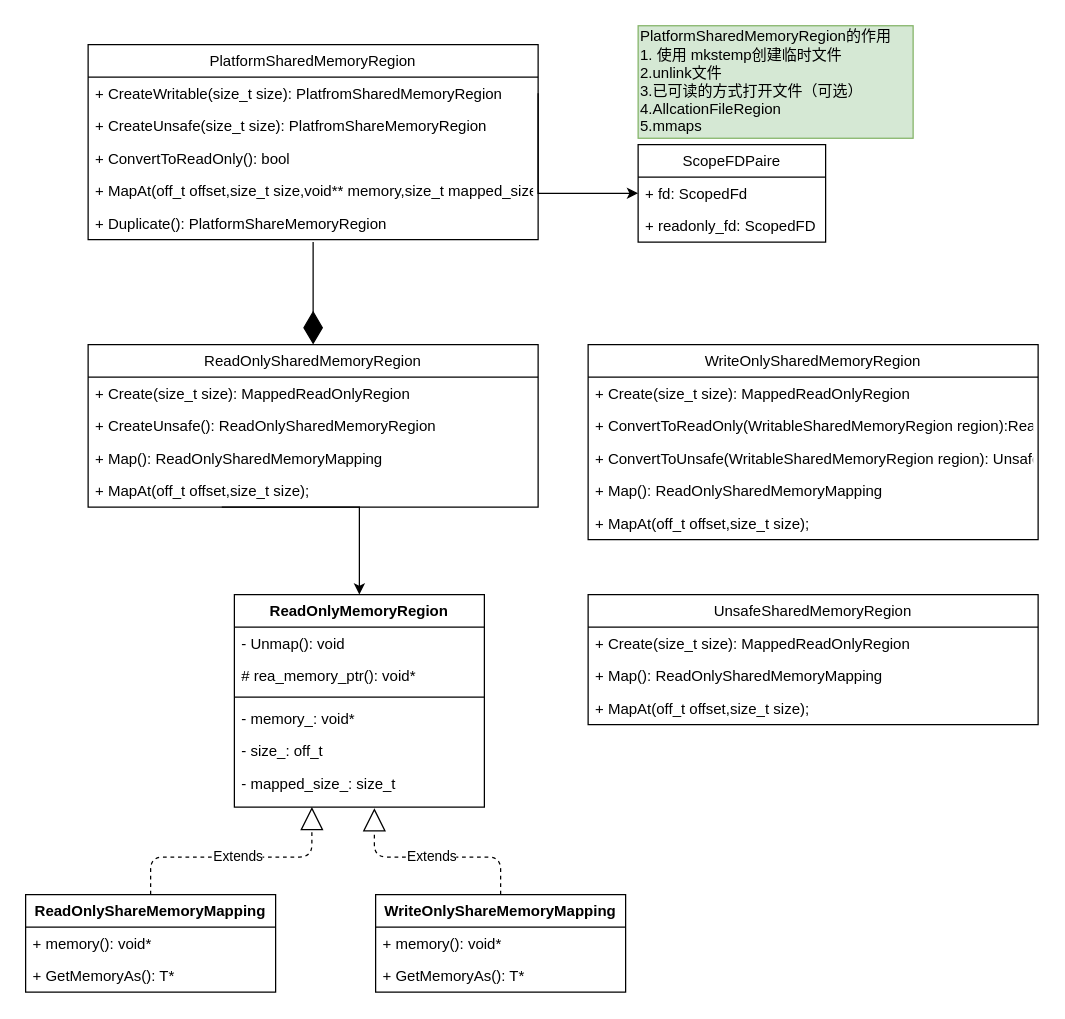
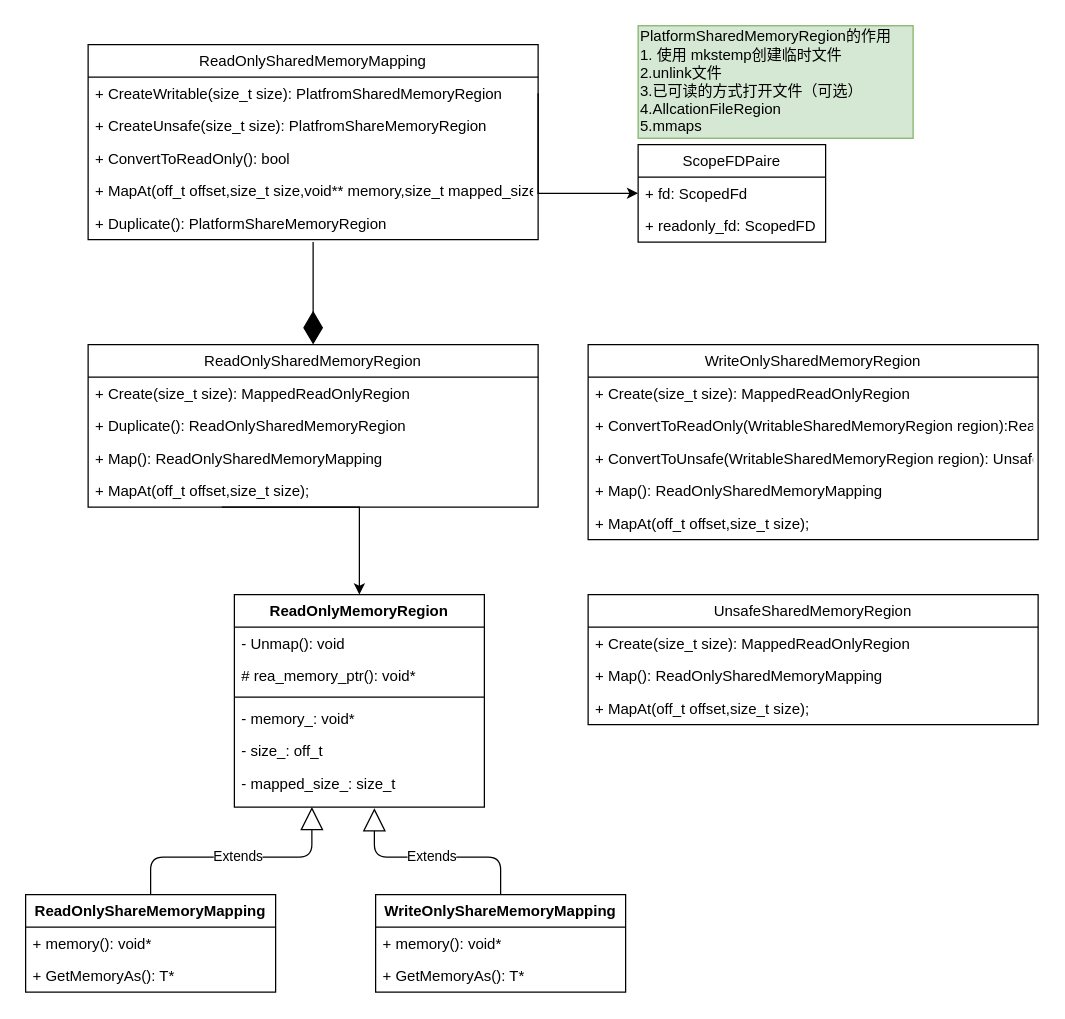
(313, 61) -> (313, 61)
(270, 426) -> (254, 426)
(170, 857) -> (170, 857)
(492, 857) -> (492, 857)
